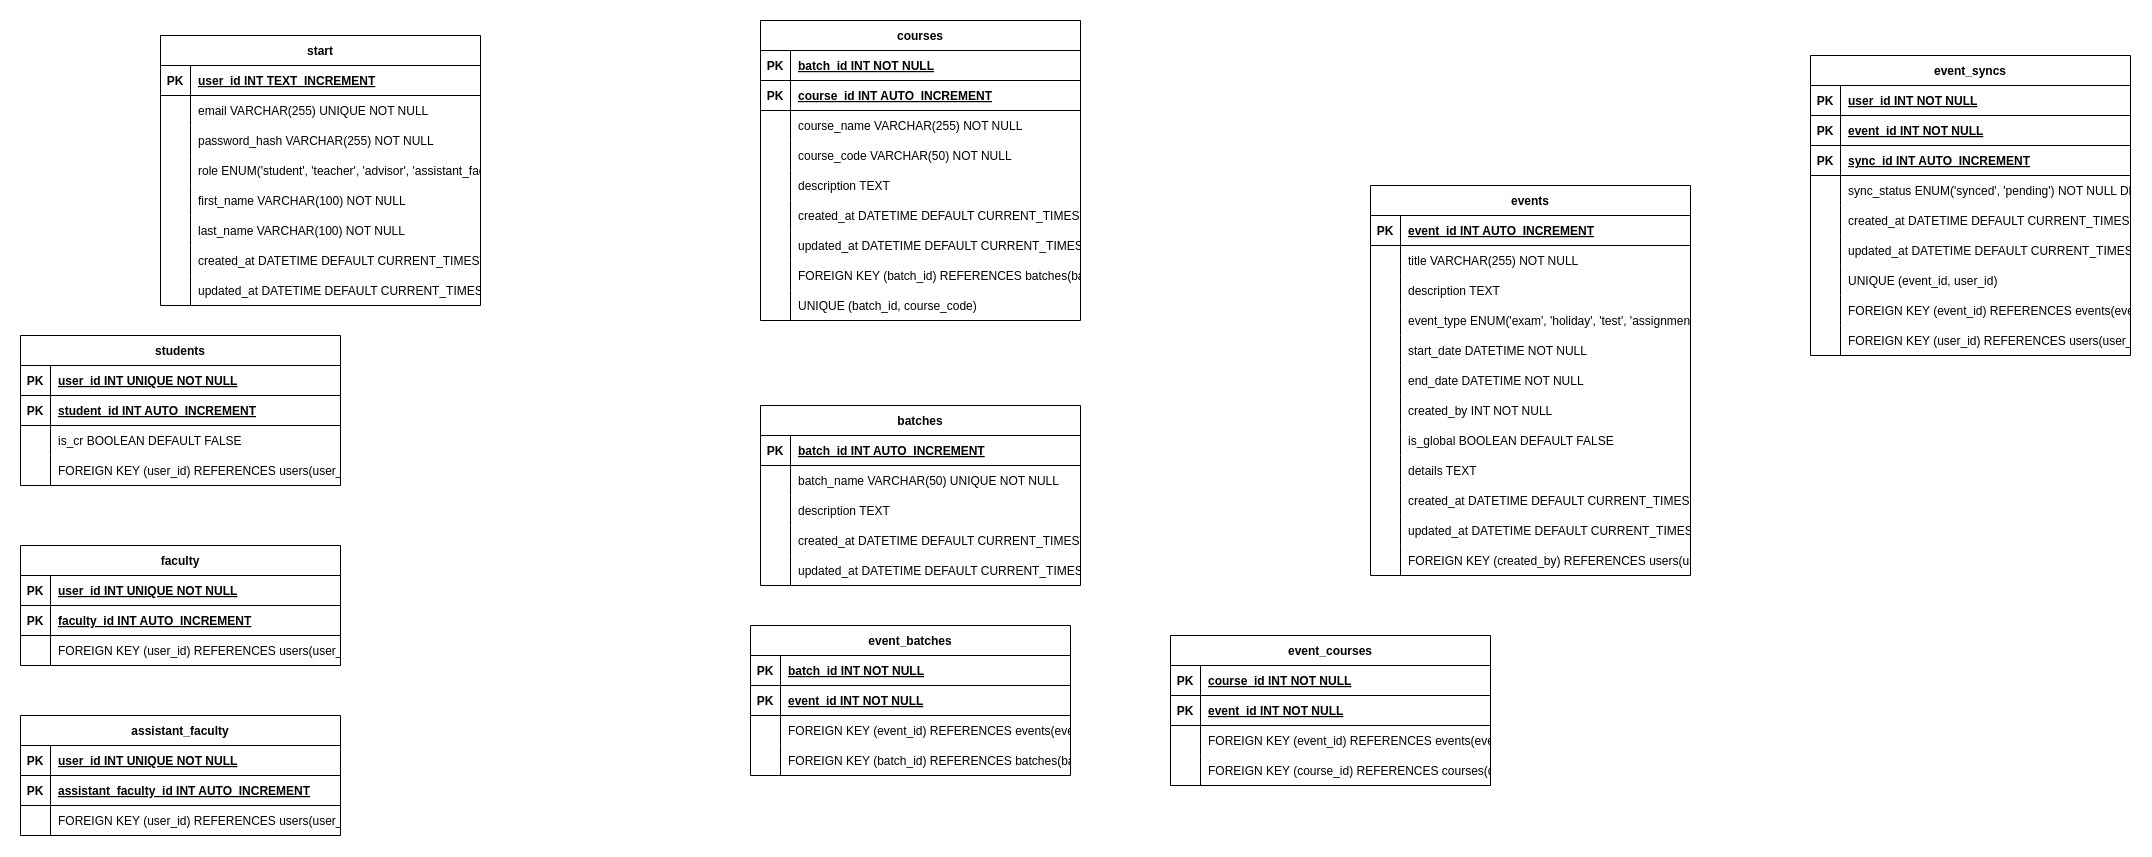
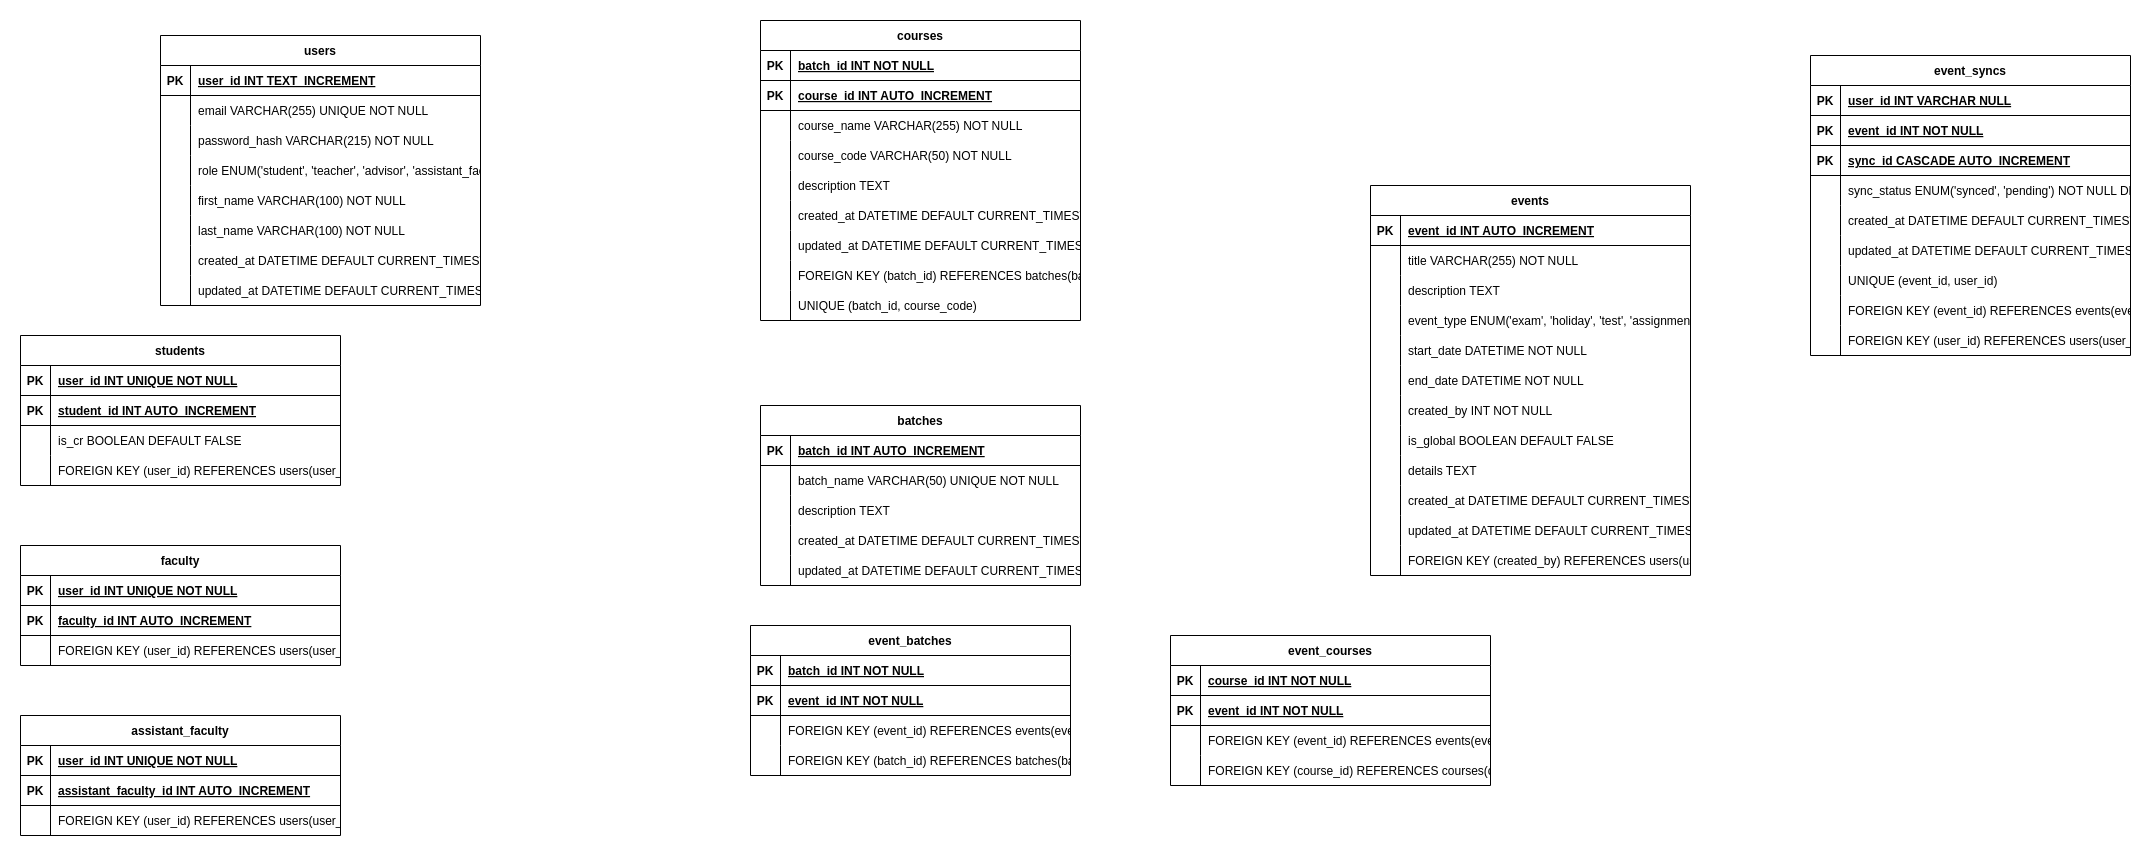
(320, 51) -> (320, 51)
(1909, 101) -> (1922, 101)
(311, 141) -> (311, 141)
(1932, 161) -> (1946, 161)
